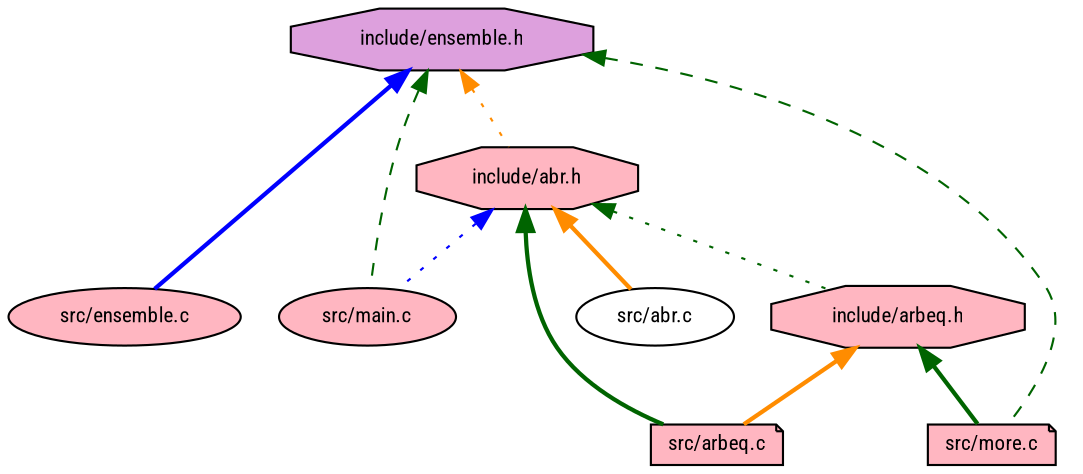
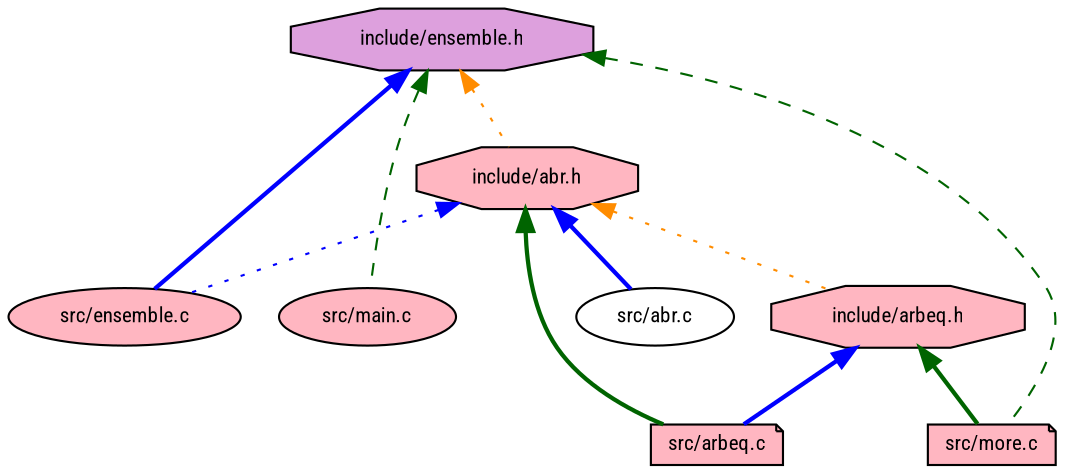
(721, 251) -> (721, 251)
(437, 256) -> (314, 251)
(600, 257) -> (600, 257)
(791, 392) -> (791, 392)
